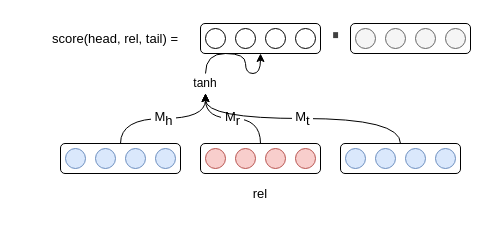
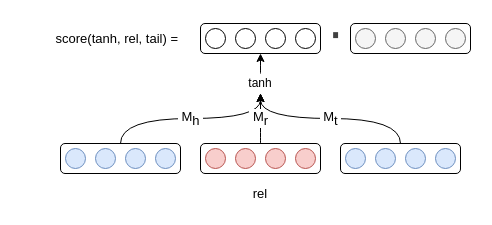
(105, 39) -> (105, 39)
(206, 84) -> (261, 84)
